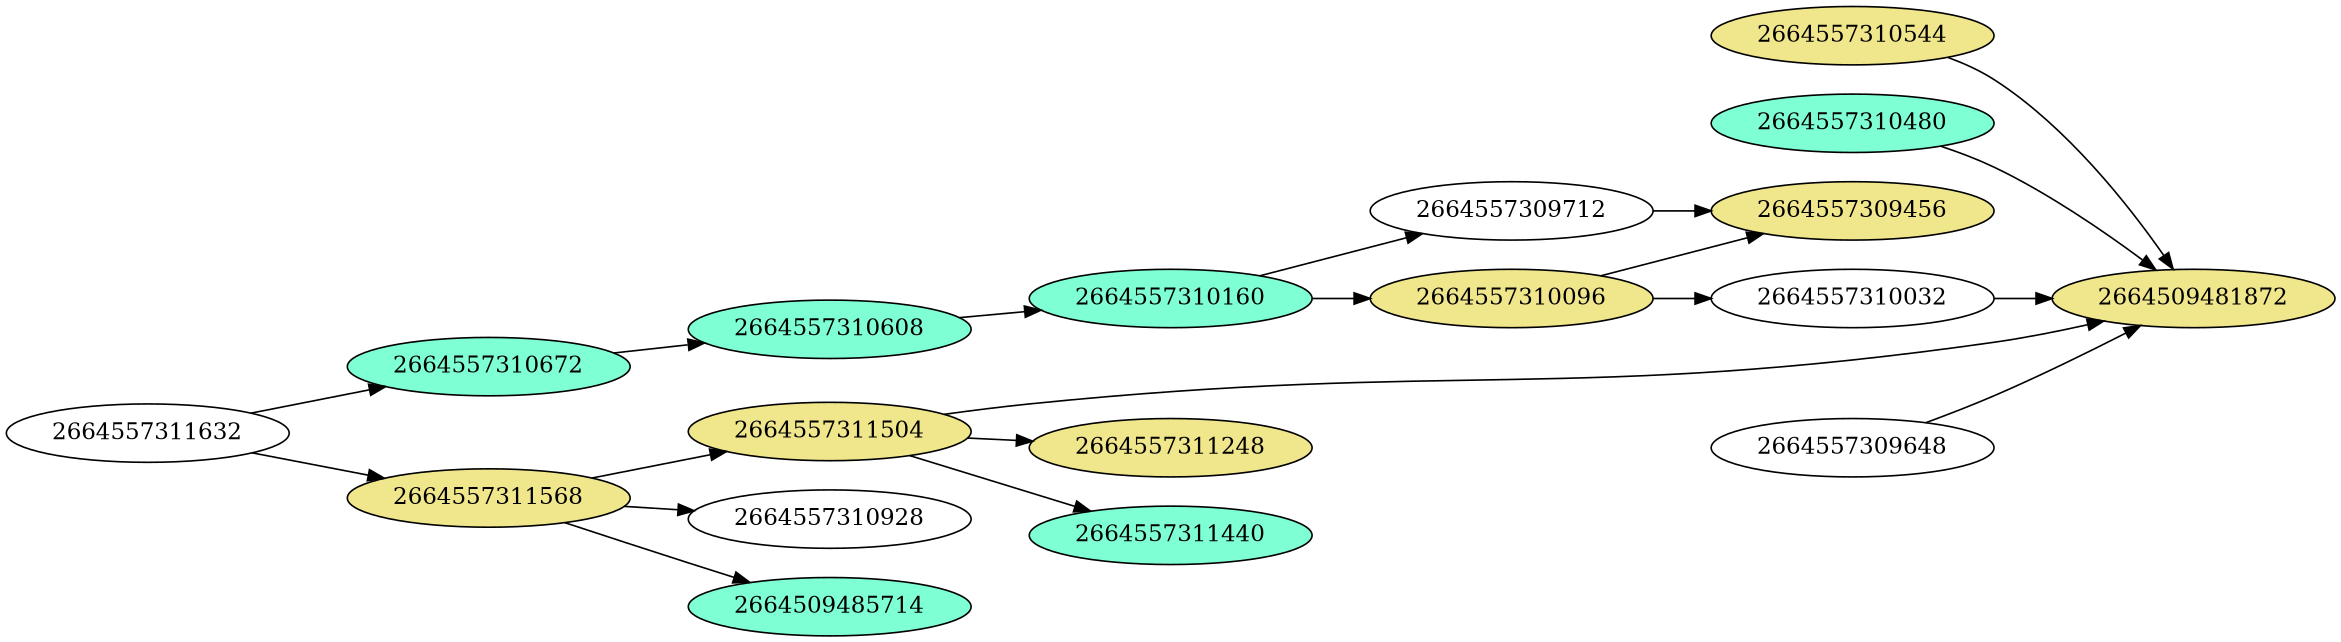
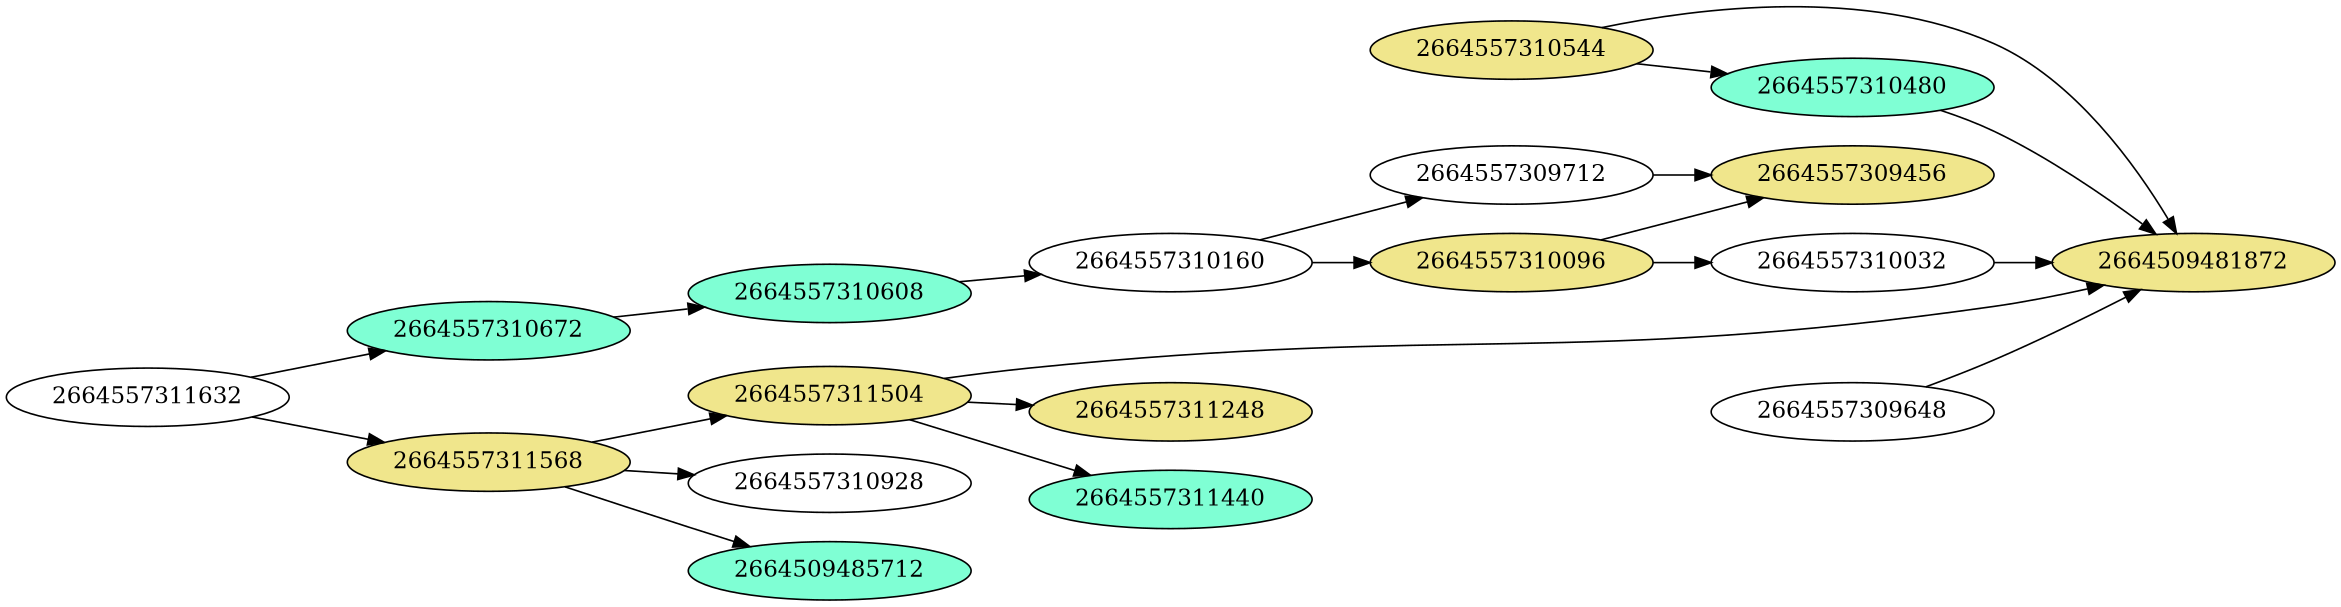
none -> (1674, 68)
(1171, 298) -> (1171, 263)
(830, 607) -> (830, 571)
